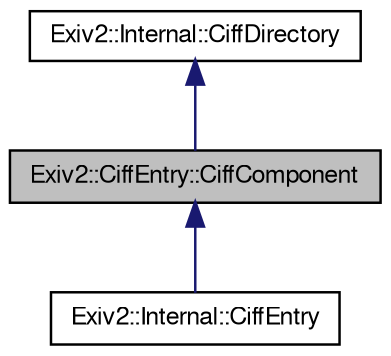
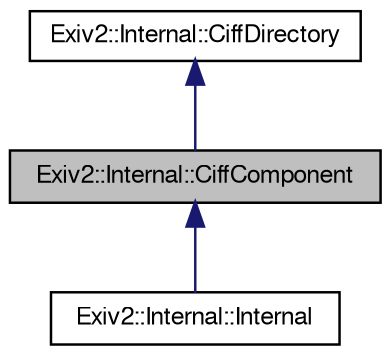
(195, 177) -> (195, 177)
(195, 318) -> (195, 318)
